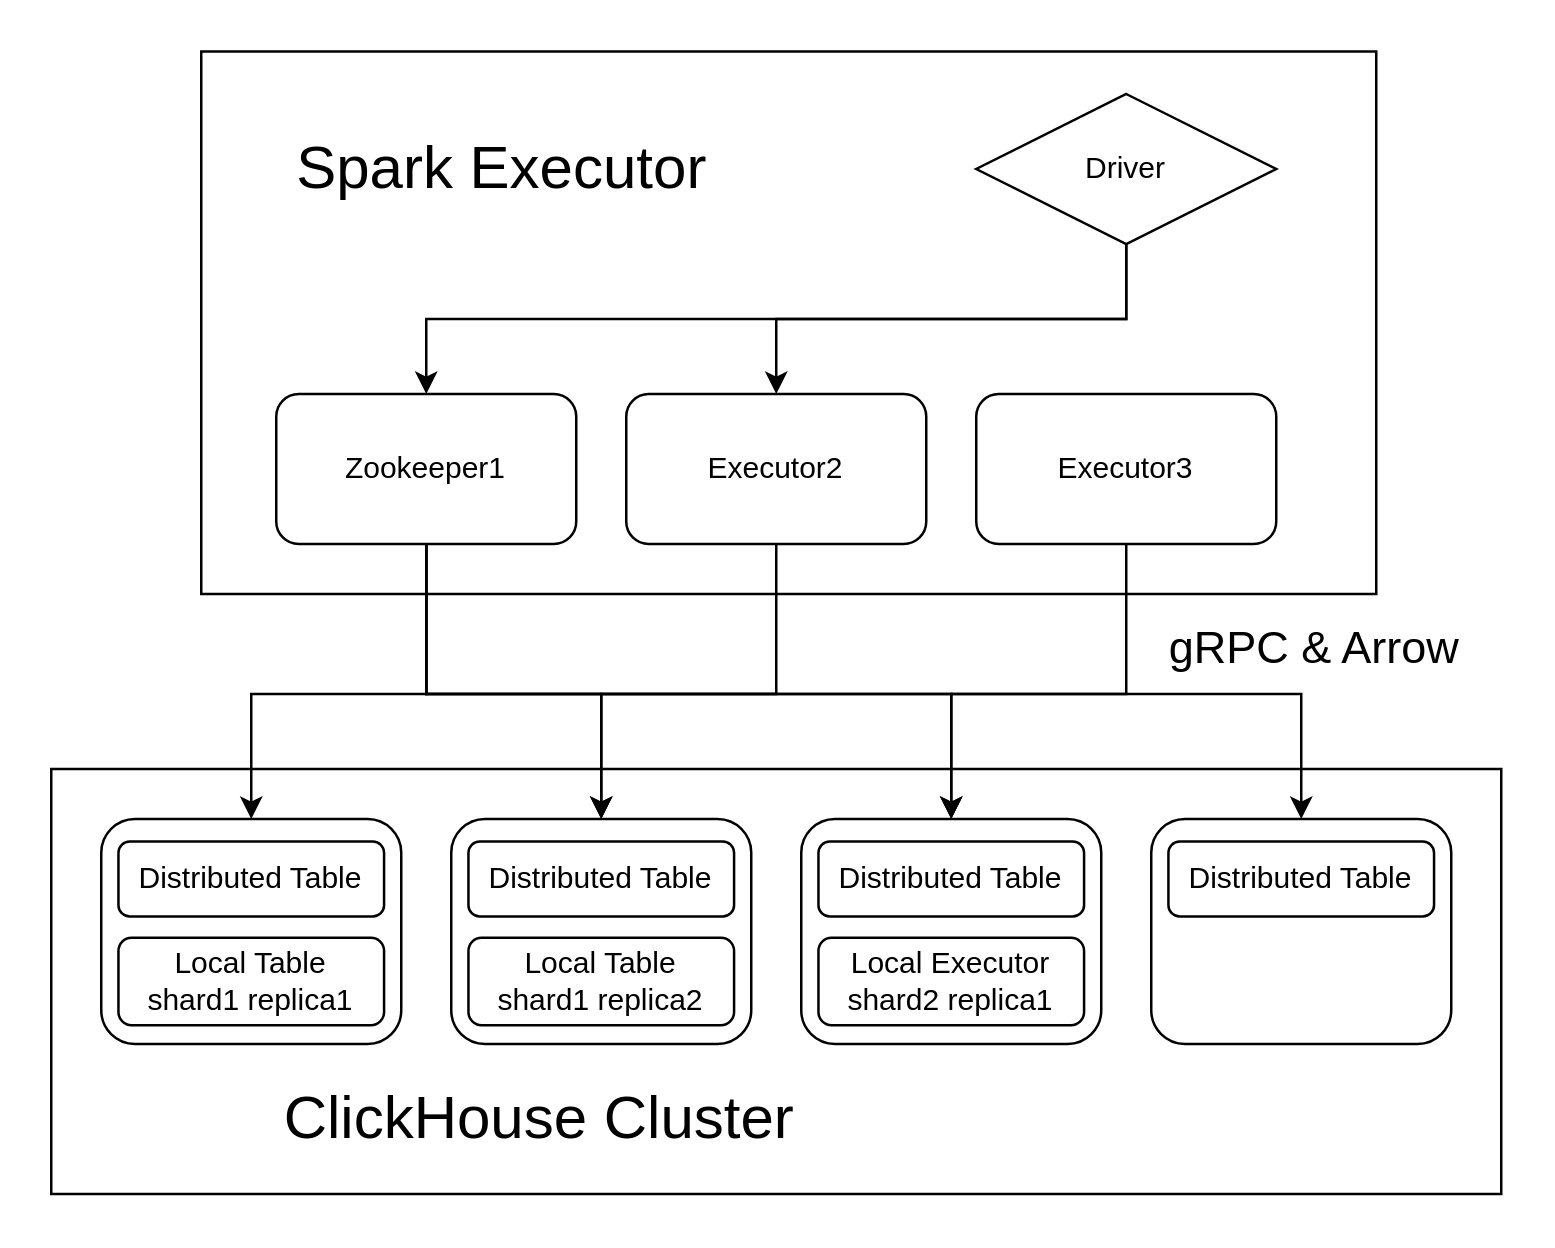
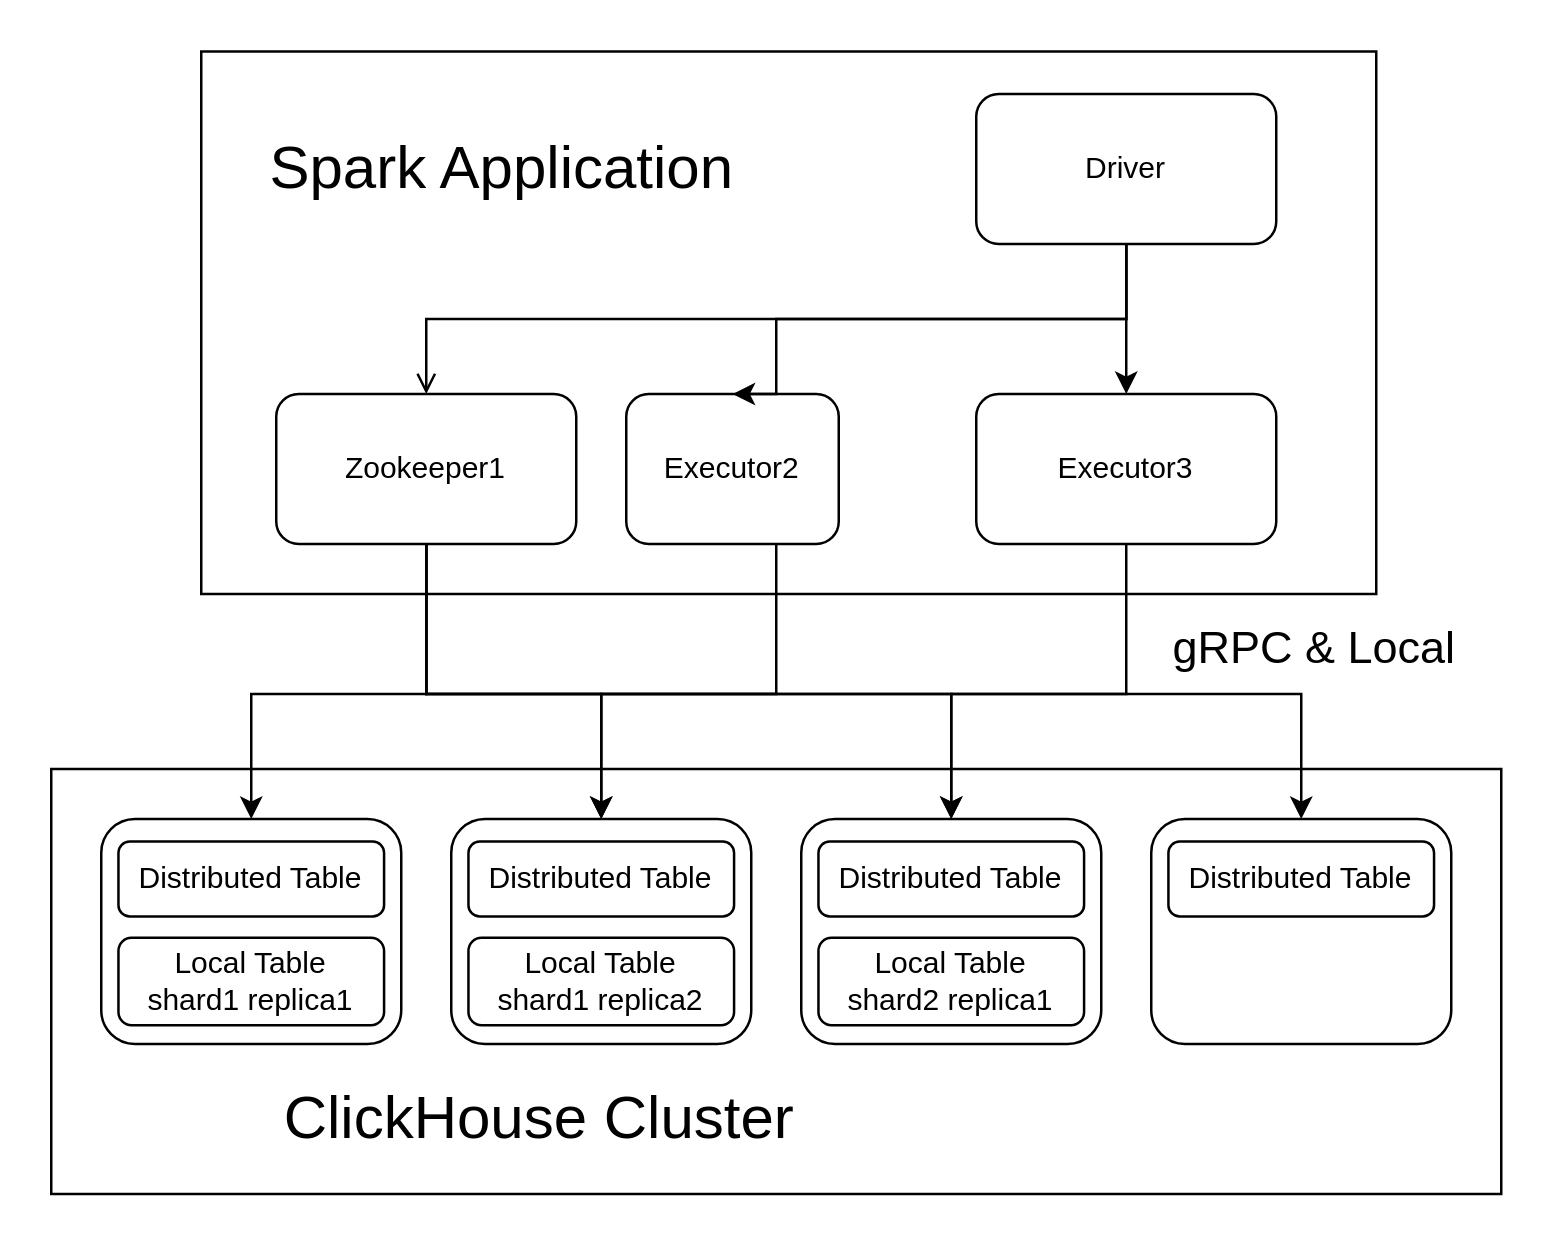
(503, 169) -> (503, 169)
(1126, 169) -> (1126, 169)
none -> (1126, 350)
(426, 376) -> (426, 380)
(776, 469) -> (733, 469)
(1315, 649) -> (1315, 649)
(951, 981) -> (951, 981)
